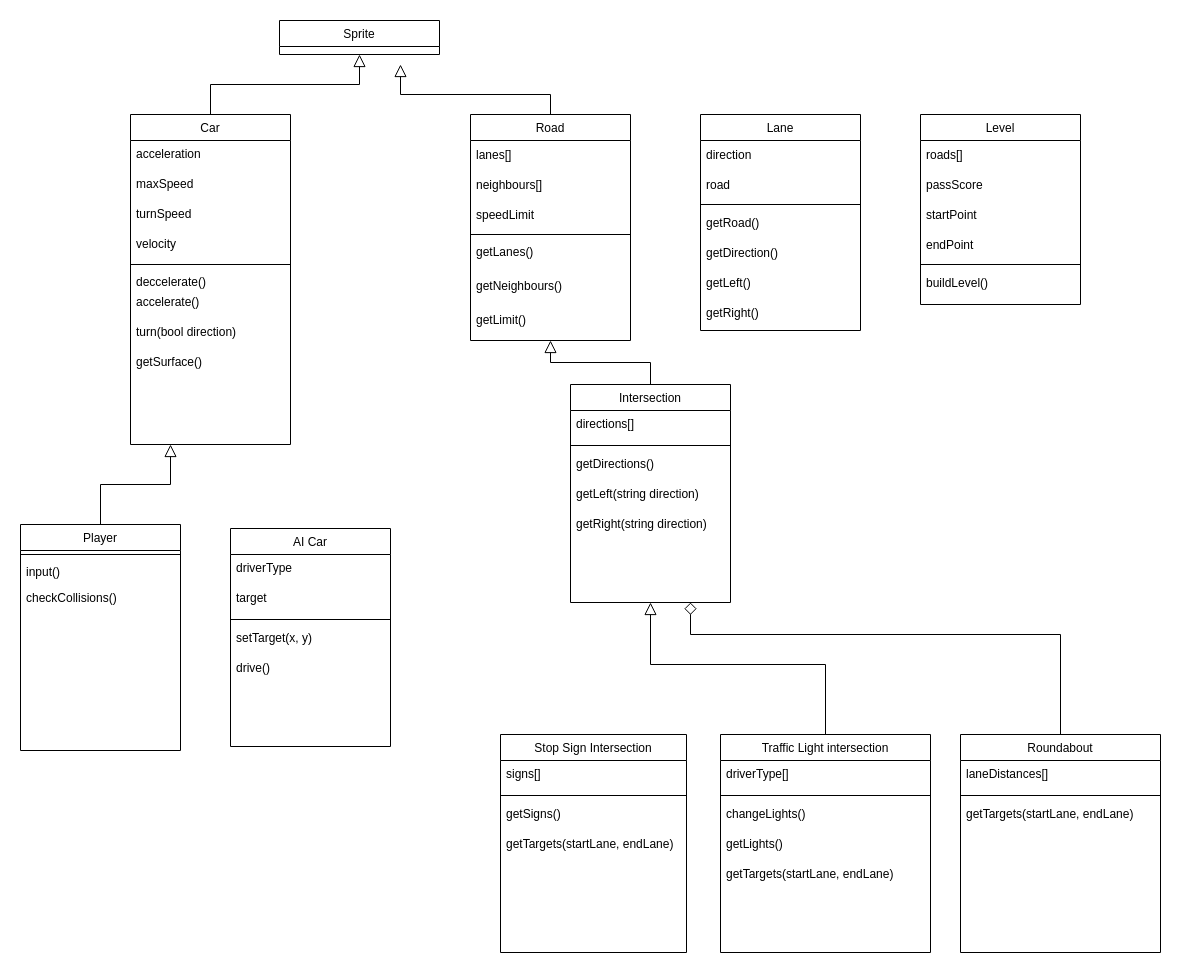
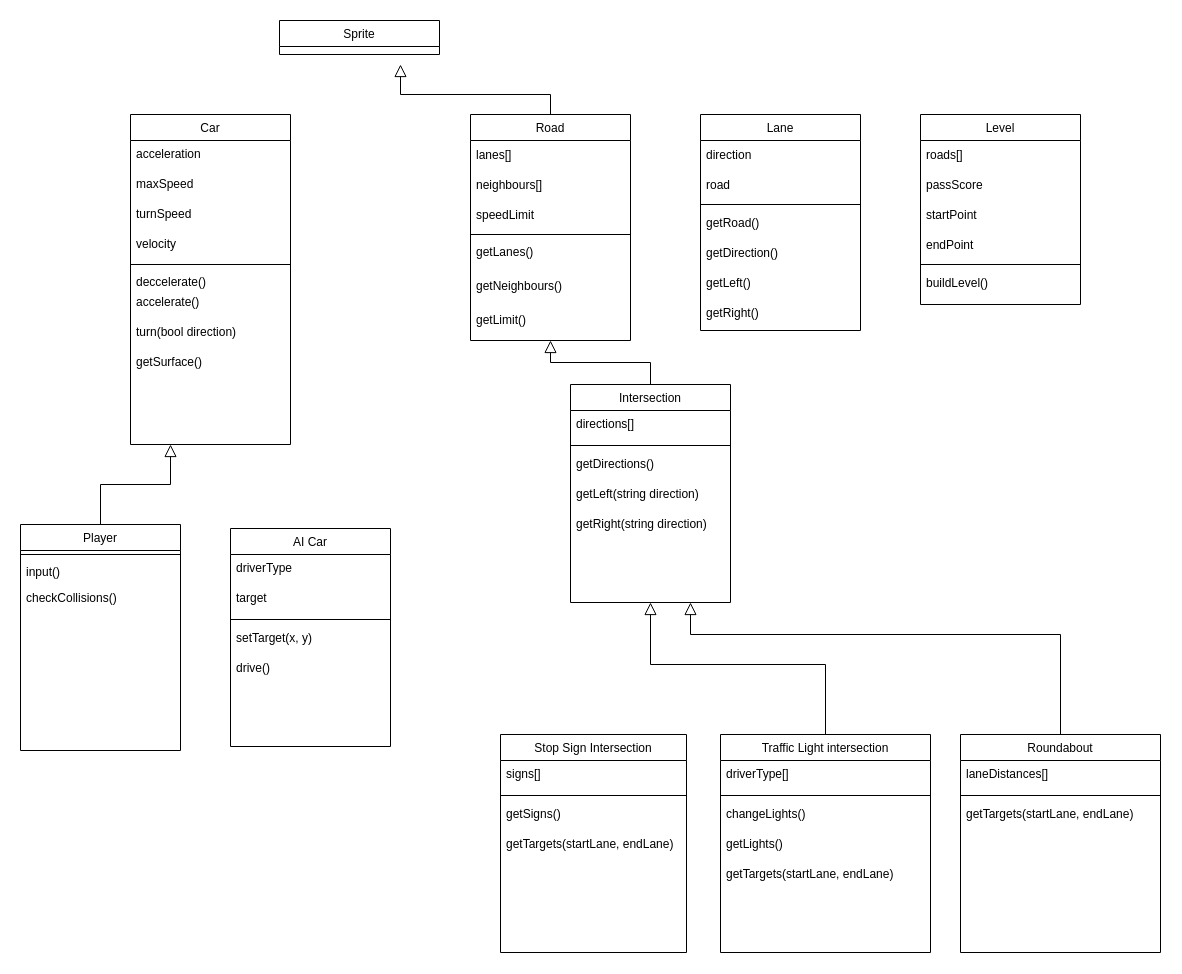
(279, 85) -> none
(691, 615) -> (691, 616)
